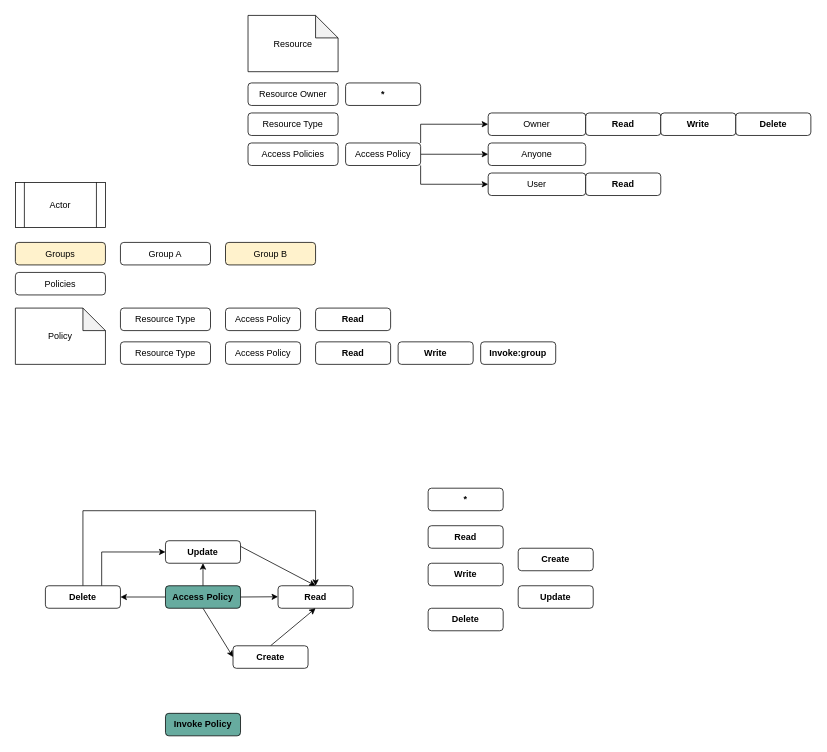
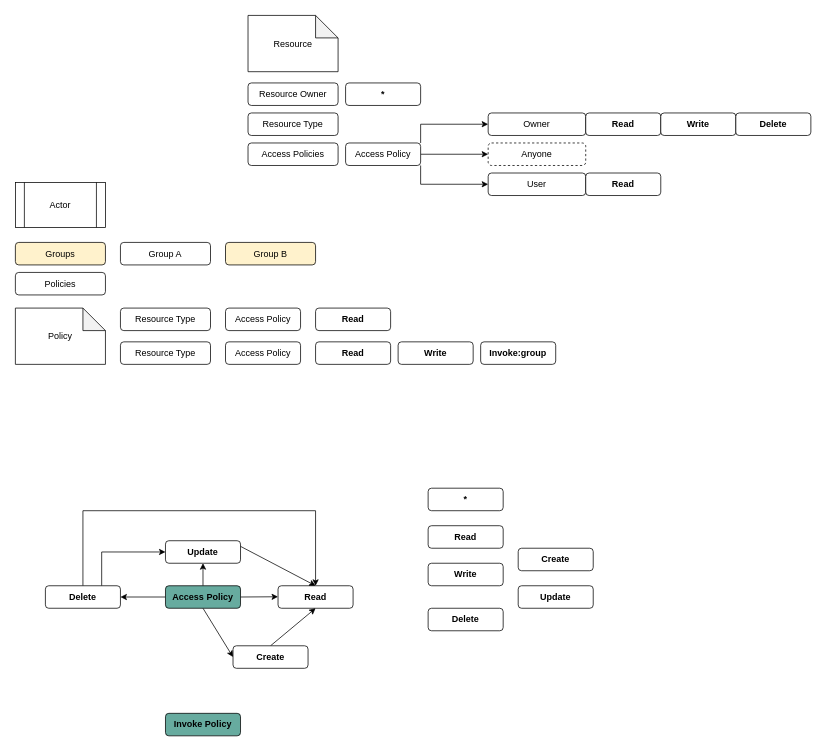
(537, 154) -> (537, 154)
